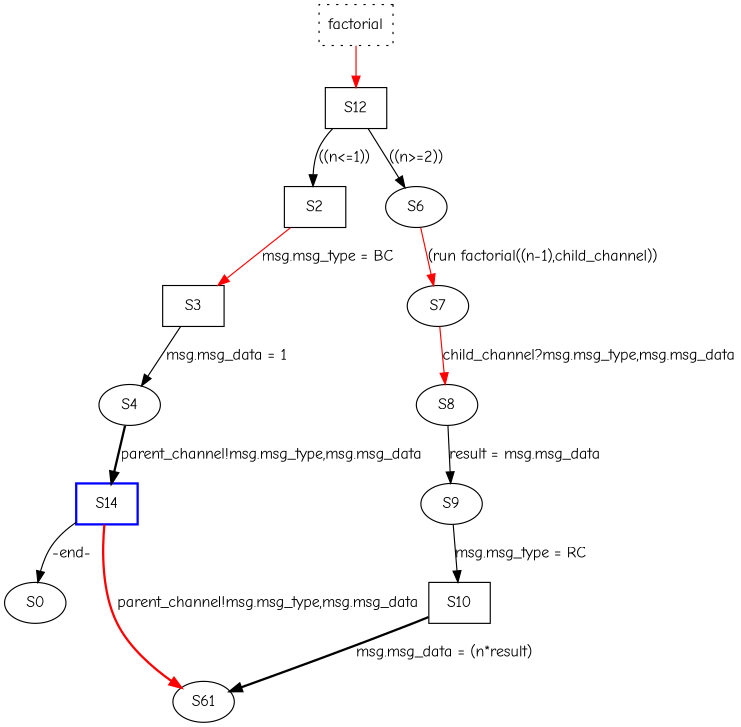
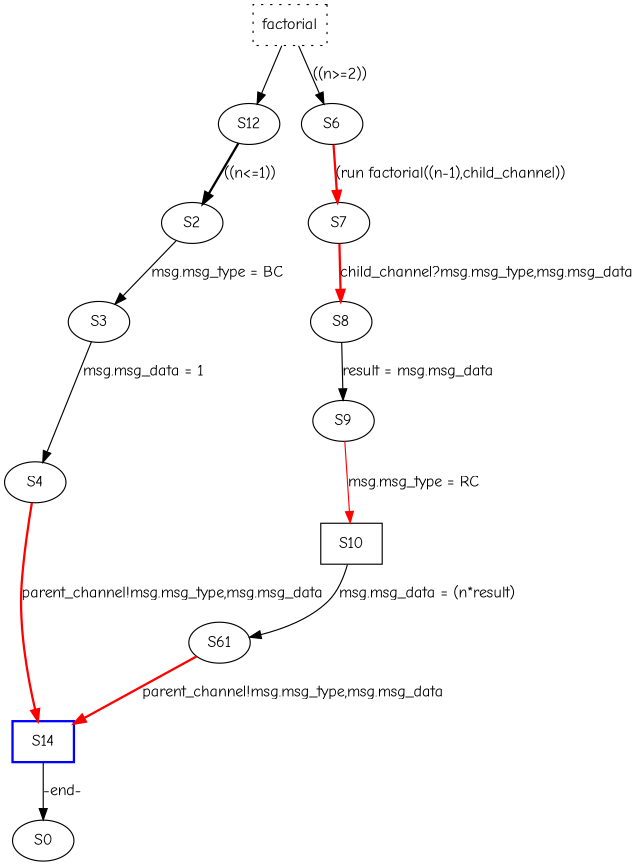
(356, 61) -> (272, 70)
(356, 108) -> (249, 124)
(318, 150) -> (224, 168)
(384, 153) -> (309, 70)
(315, 207) -> (192, 223)
(426, 251) -> (335, 168)
(259, 253) -> (150, 268)
(193, 306) -> (99, 322)
(442, 350) -> (340, 267)
(120, 449) -> (21, 606)
(455, 548) -> (347, 476)
(113, 614) -> (140, 687)
(335, 653) -> (315, 612)
